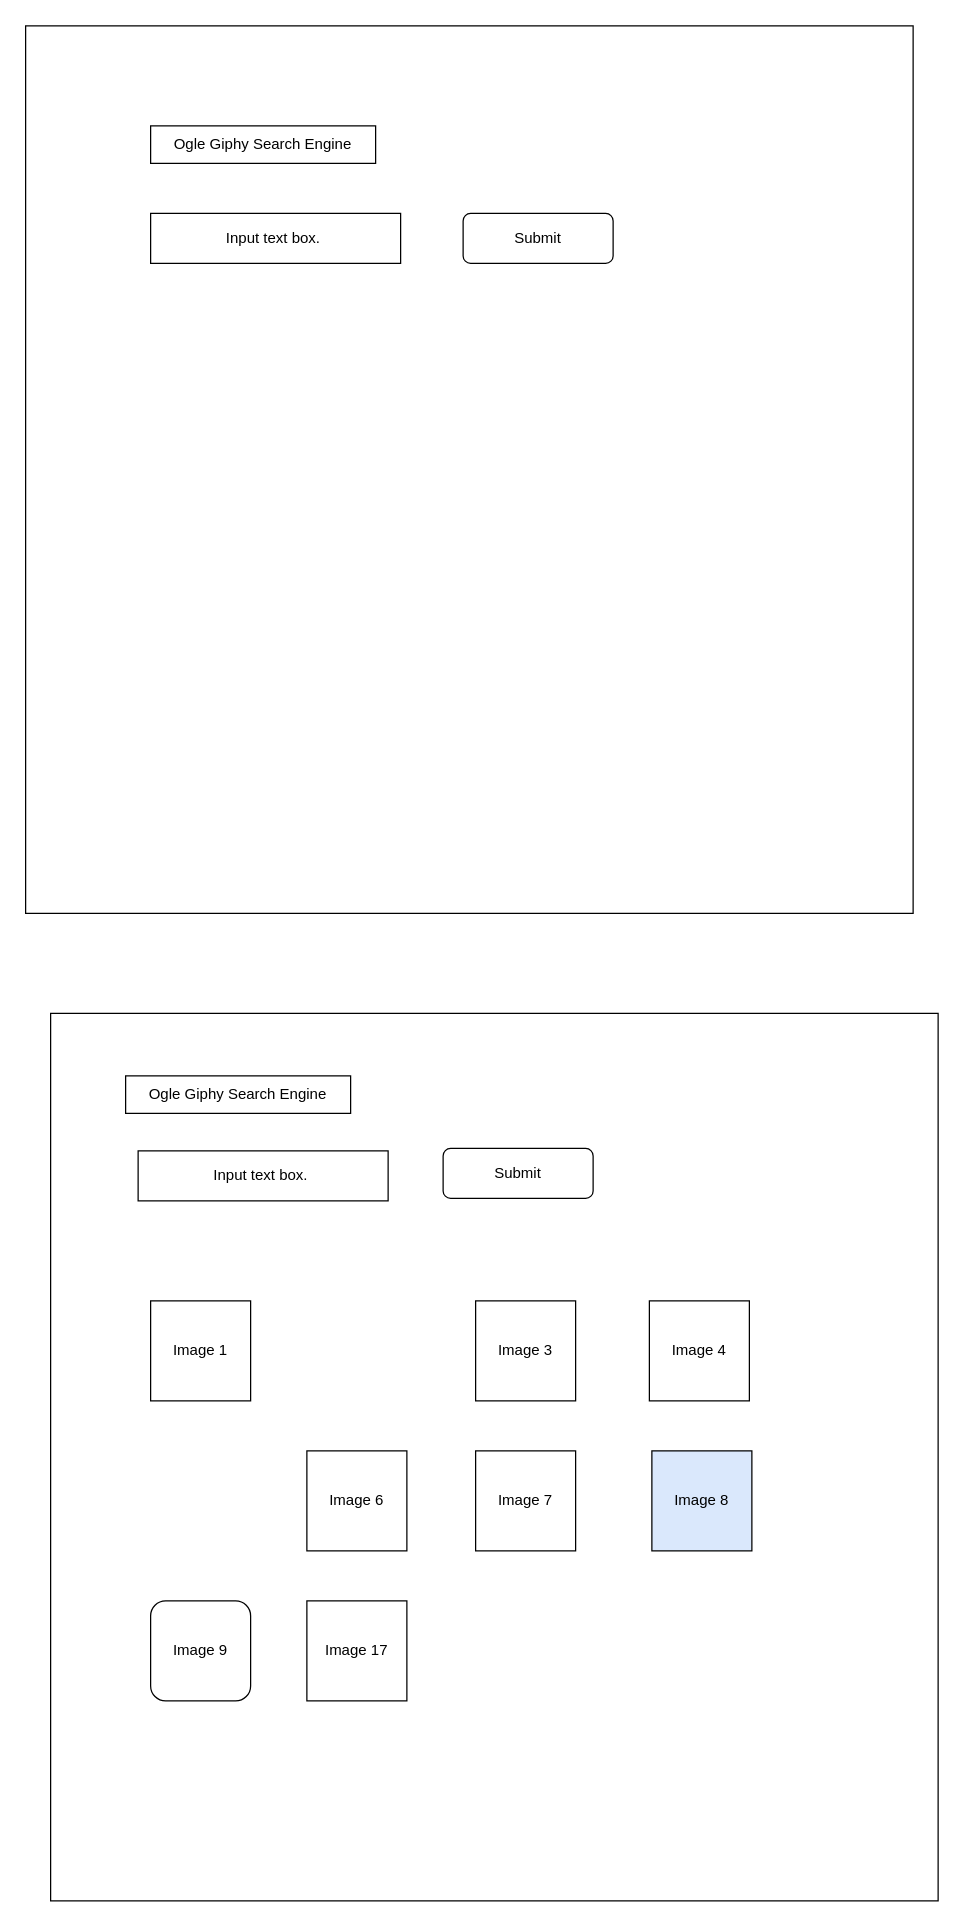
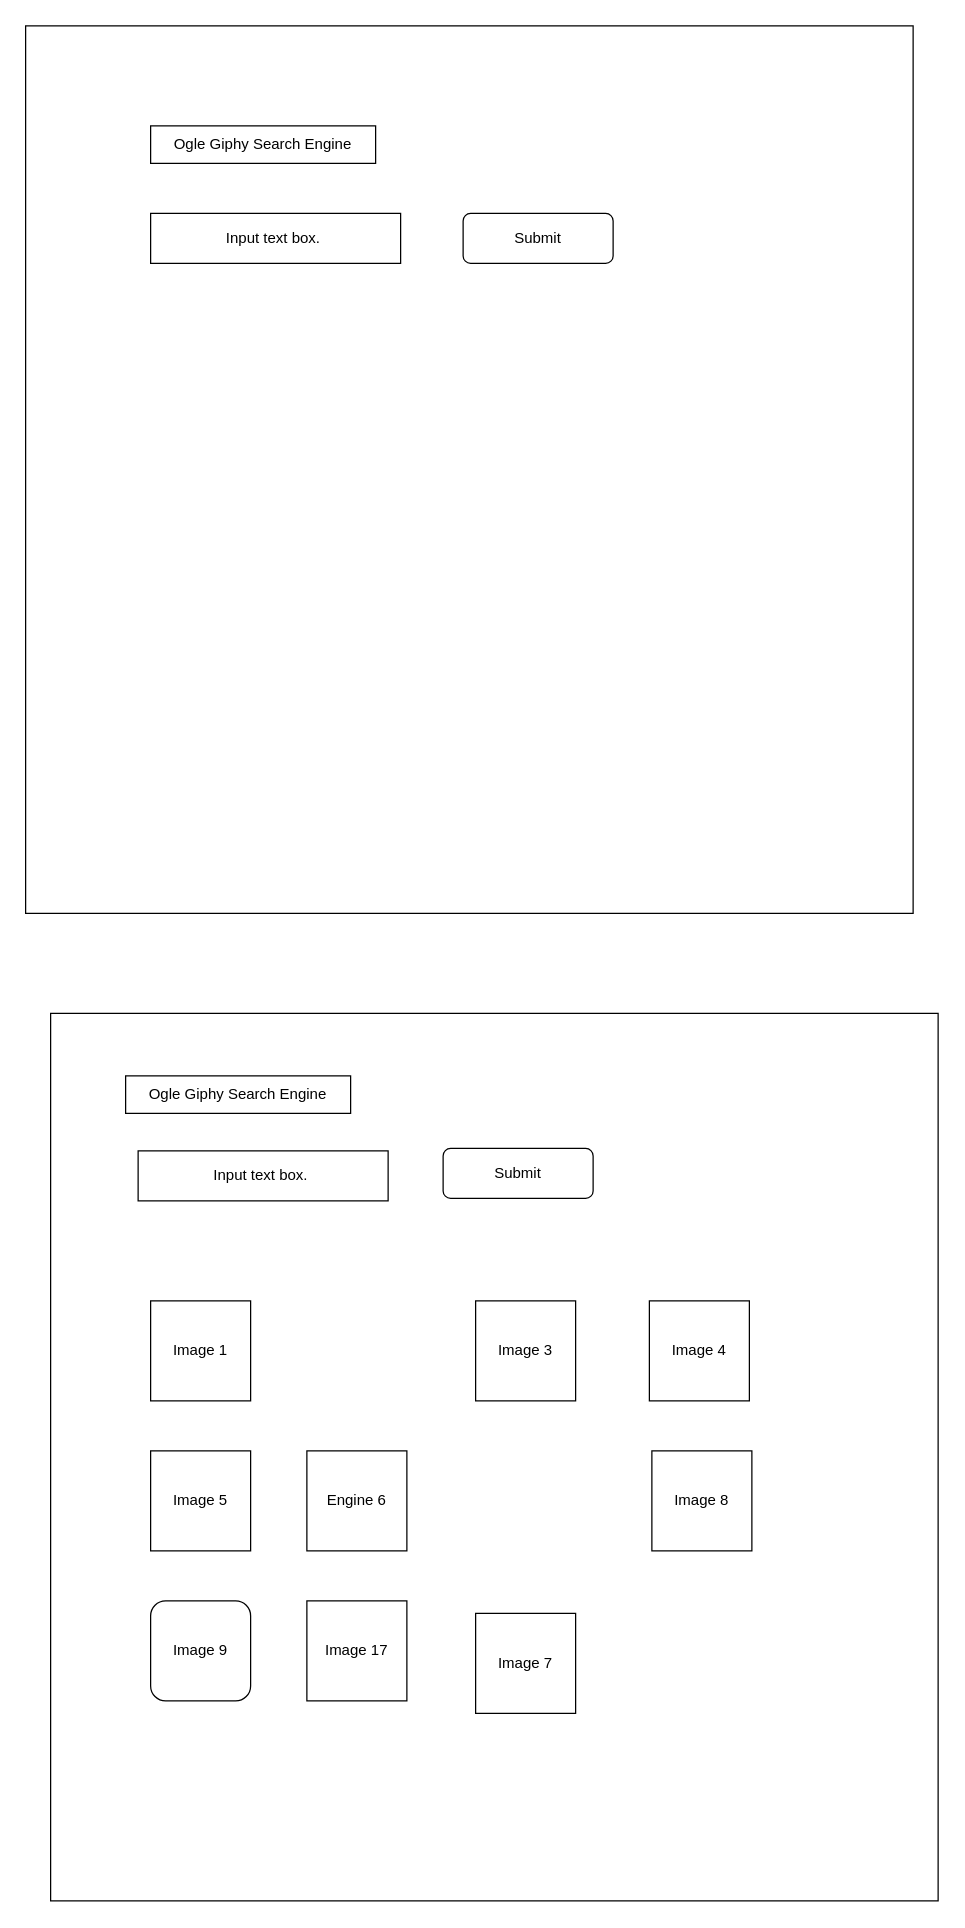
none -> (201, 1501)
(357, 1501) -> (357, 1501)
(526, 1501) -> (526, 1663)
(702, 1501) -> (702, 1501)
